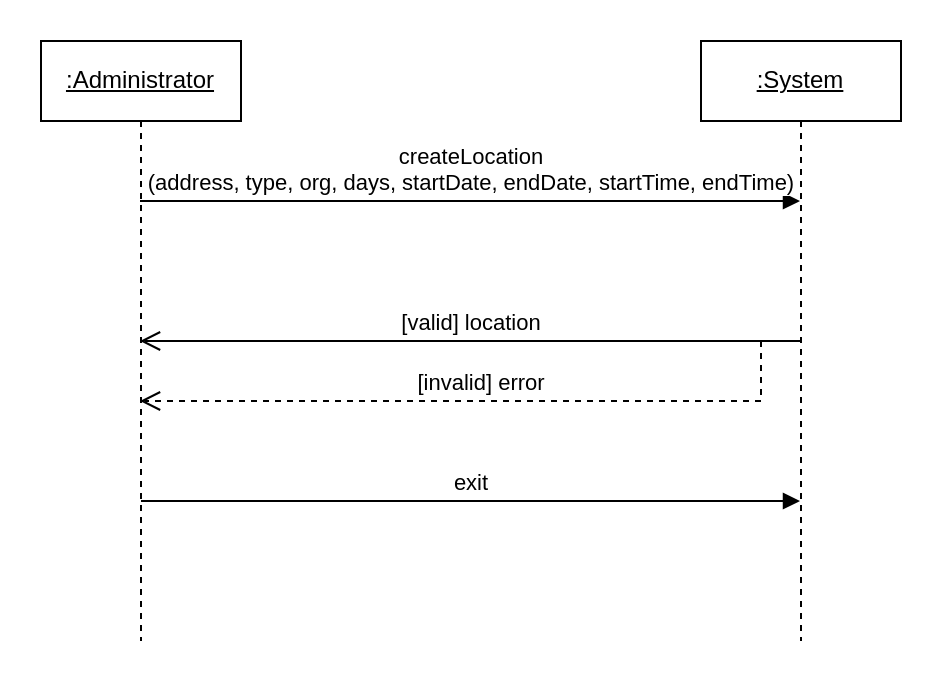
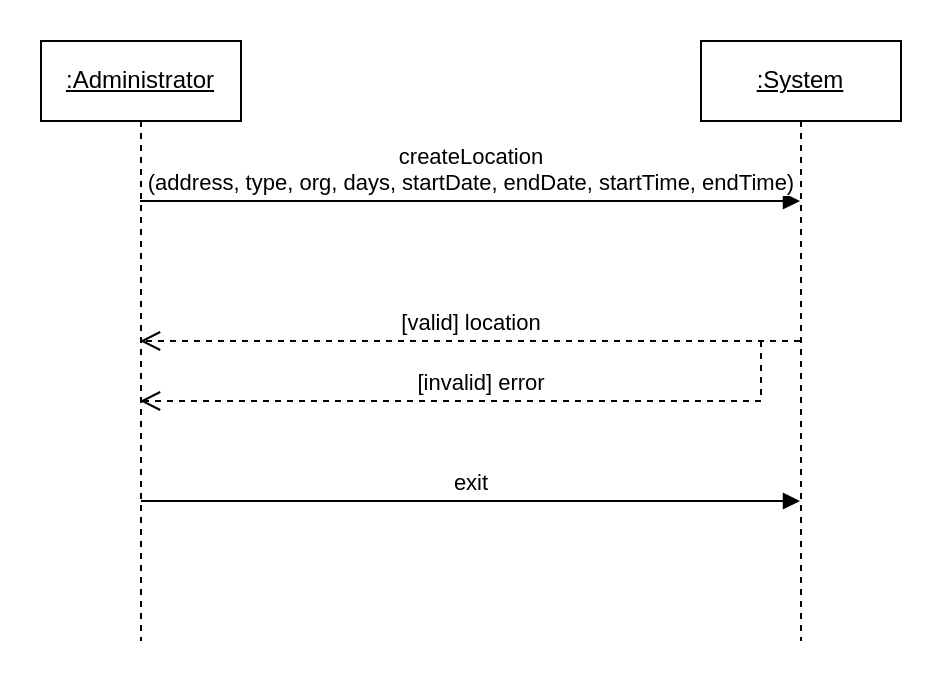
(474, 341) -> (474, 341)
